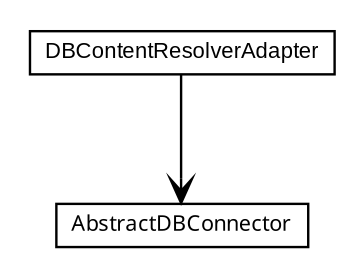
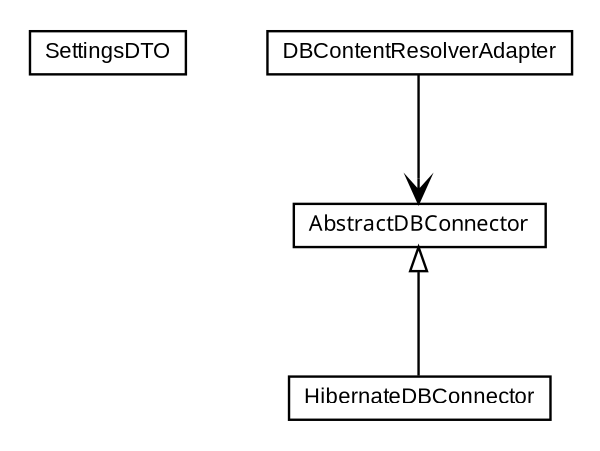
none -> (107, 53)
none -> (419, 398)
